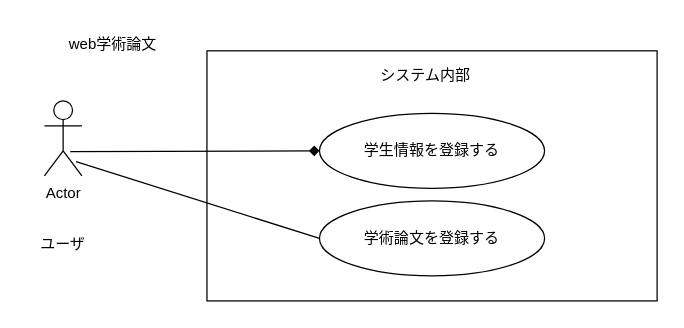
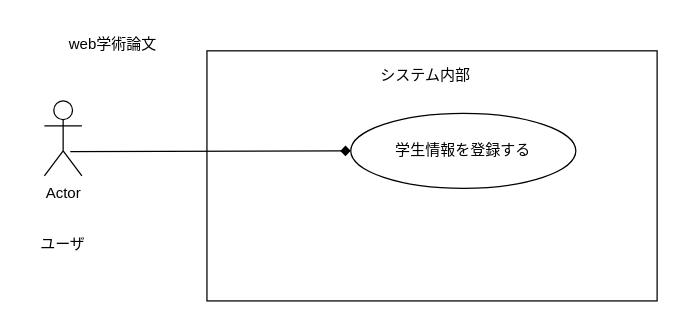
(432, 151) -> (463, 151)
(197, 200) -> none
(432, 238) -> none
